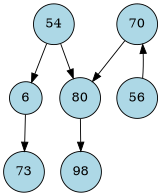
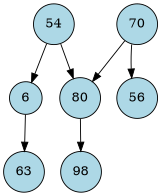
(143, 66) -> (131, 57)
(24, 172) -> (24, 172)
